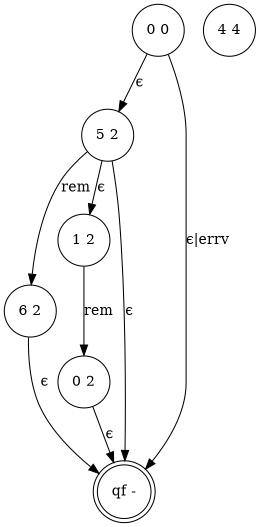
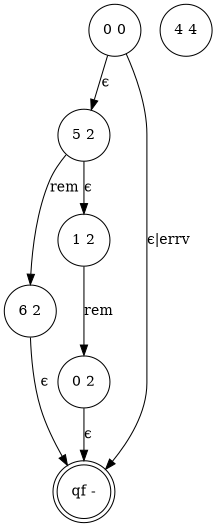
(124, 305) -> none
